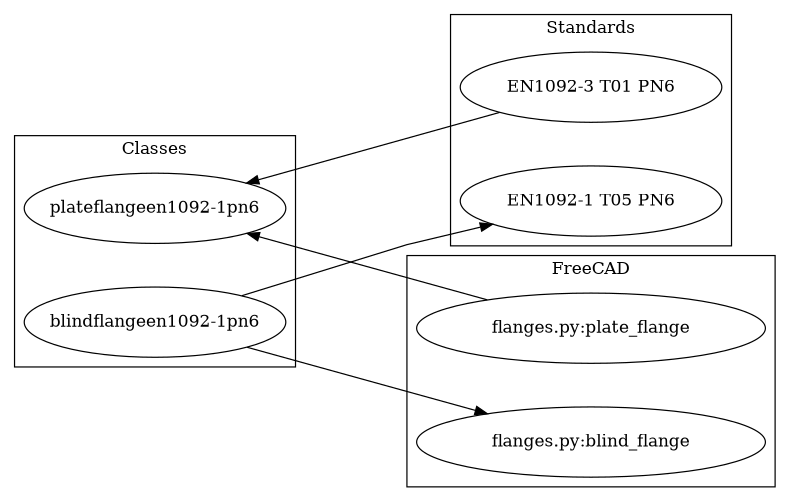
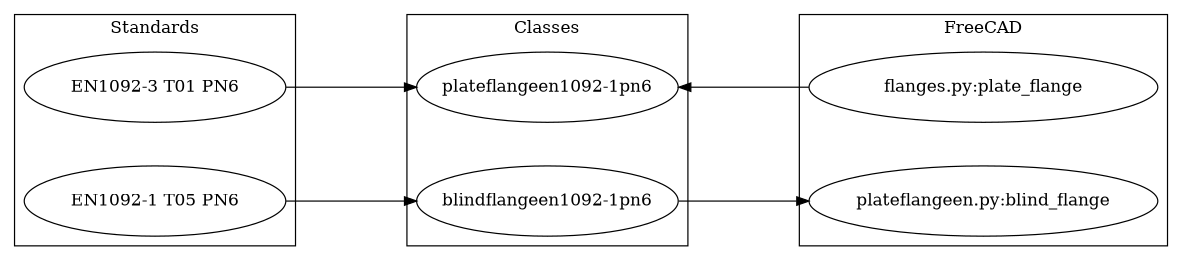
(366, 257) -> (345, 201)
(591, 442) -> (983, 201)
